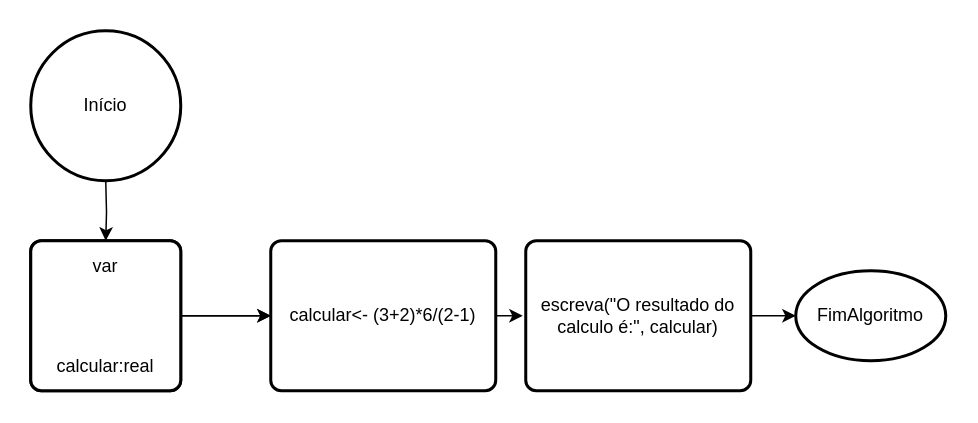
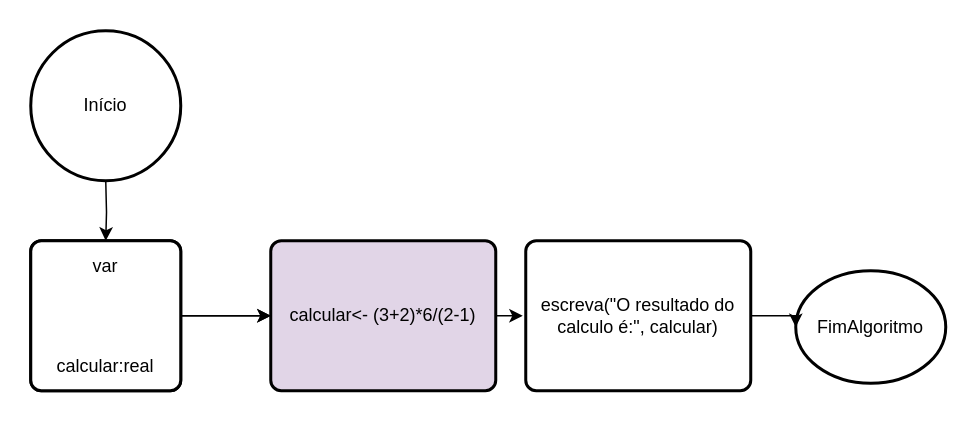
(383, 316) -> (383, 316)
(871, 316) -> (871, 327)
